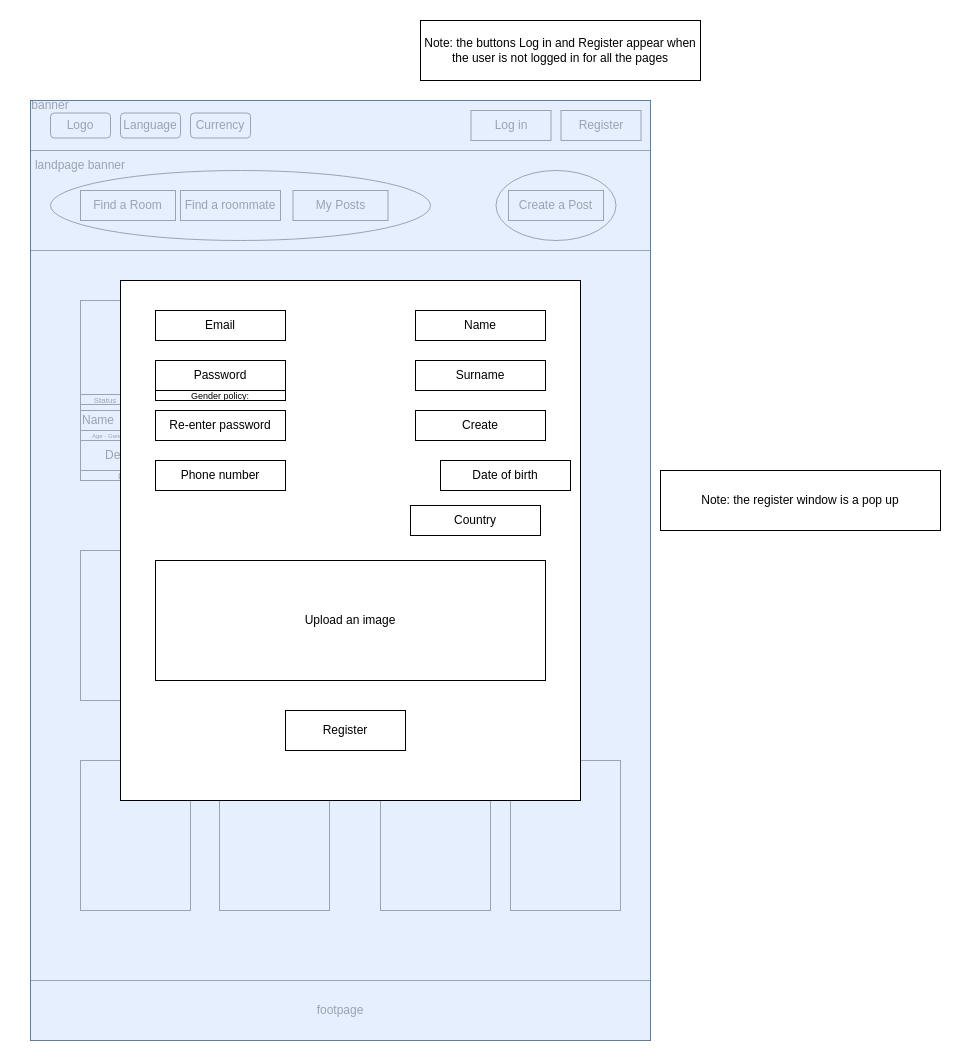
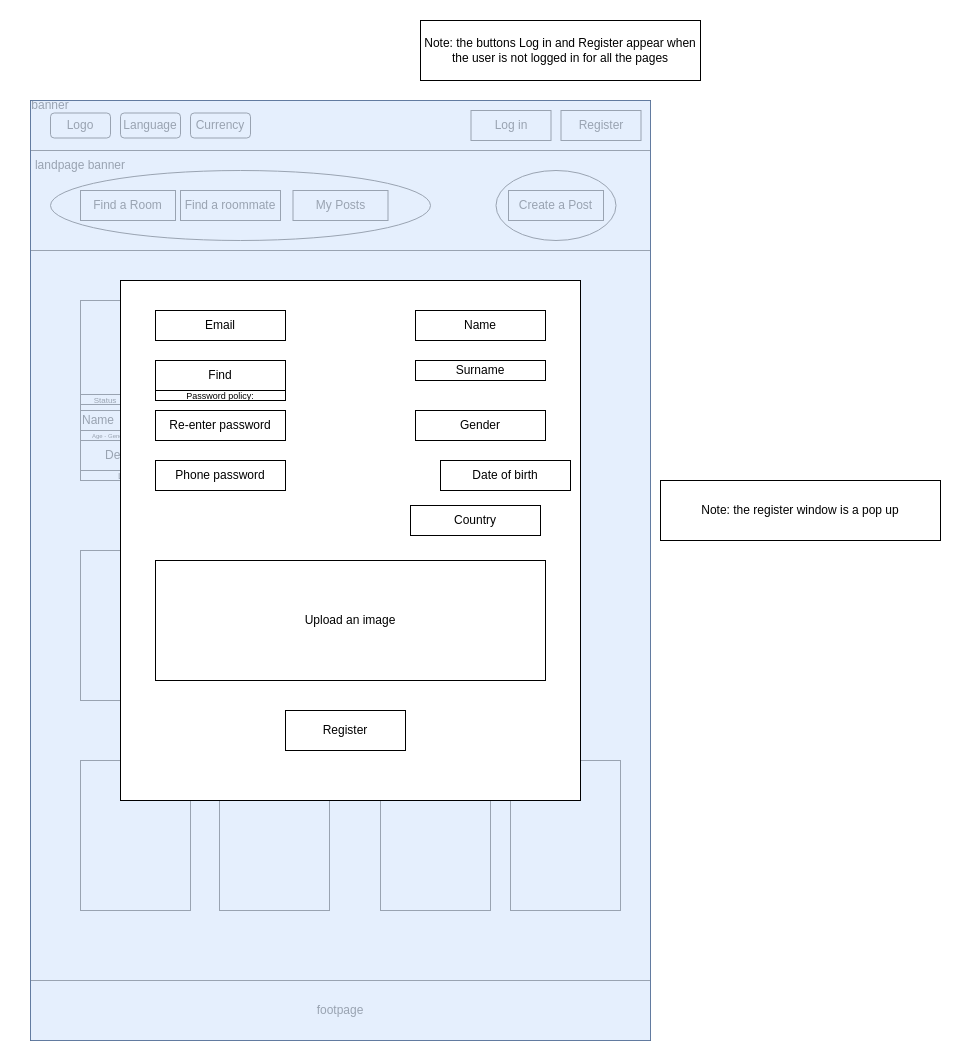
(221, 376) -> (221, 376)
(481, 376) -> (481, 371)
(221, 396) -> (221, 396)
(481, 426) -> (481, 426)
(221, 476) -> (221, 476)
(801, 501) -> (801, 511)
